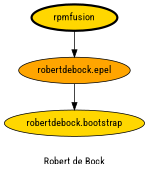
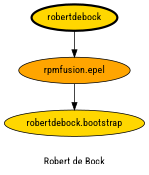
(74, 18) -> (74, 18)
(74, 70) -> (74, 70)
